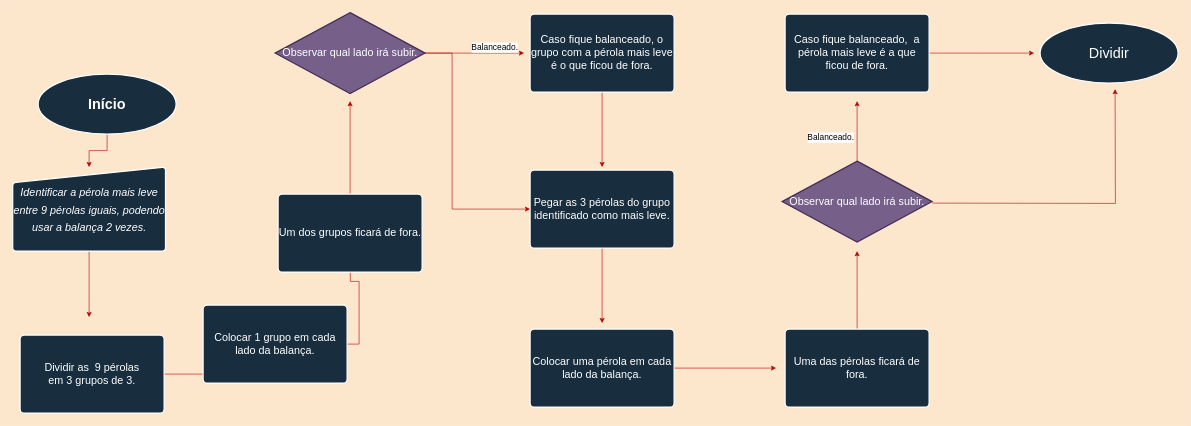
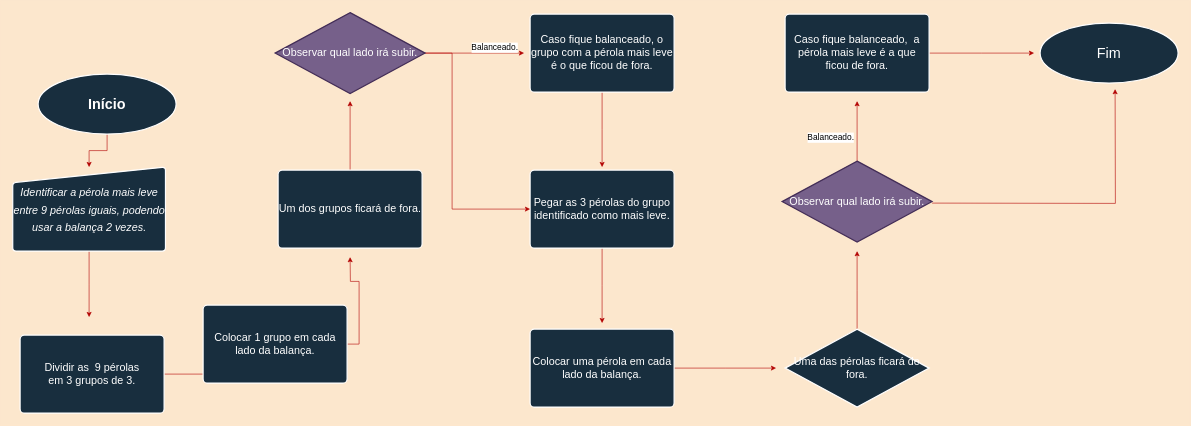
(1109, 53) -> (1109, 53)
(350, 233) -> (350, 209)
(857, 368) -> (857, 368)
